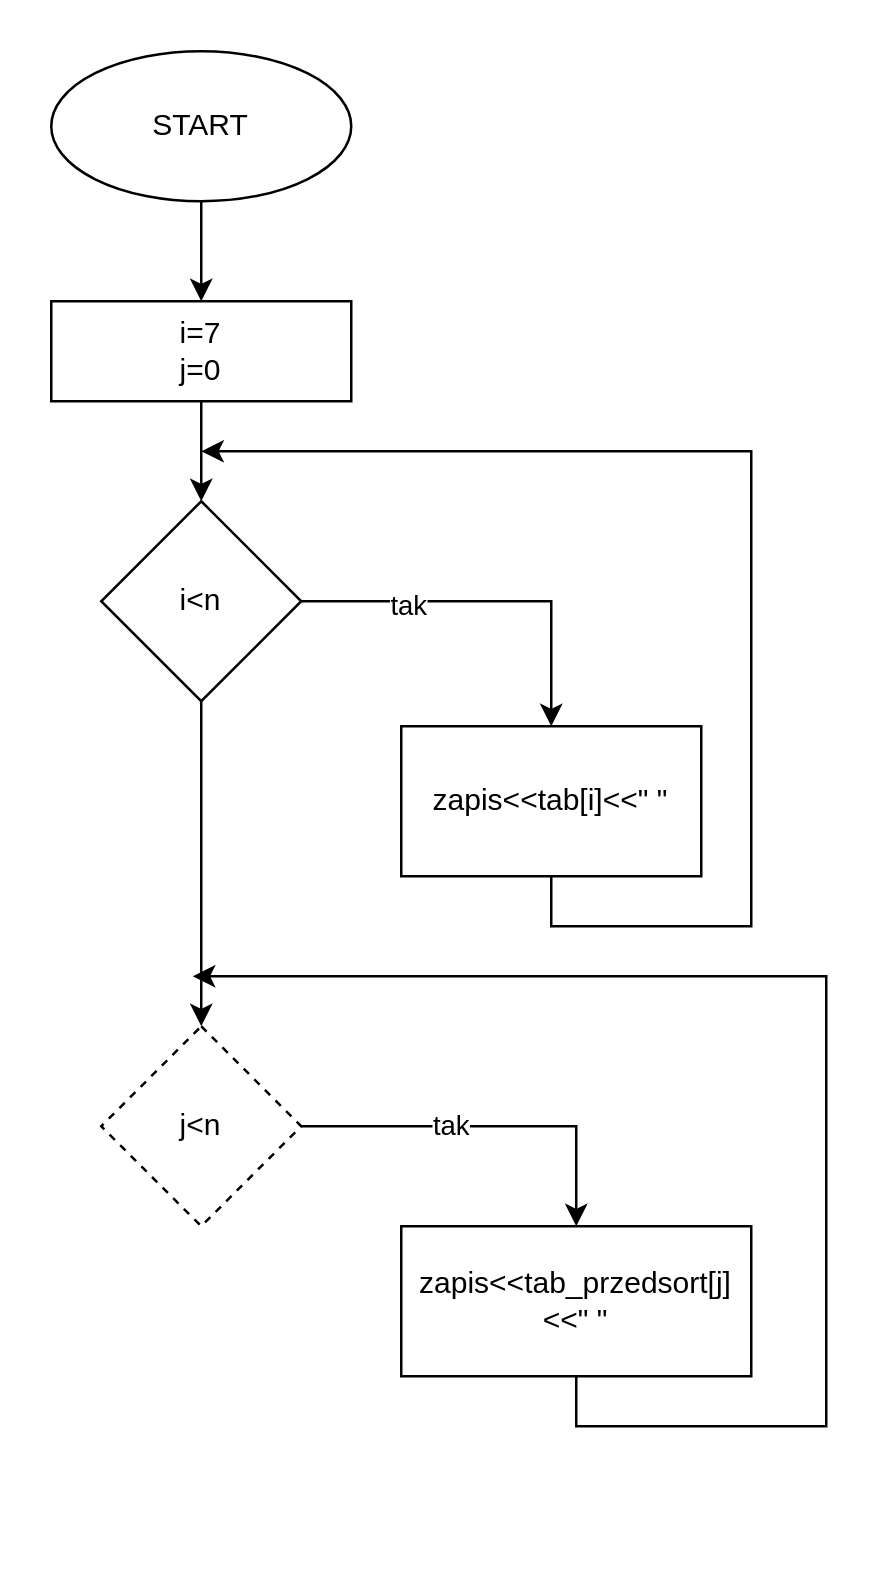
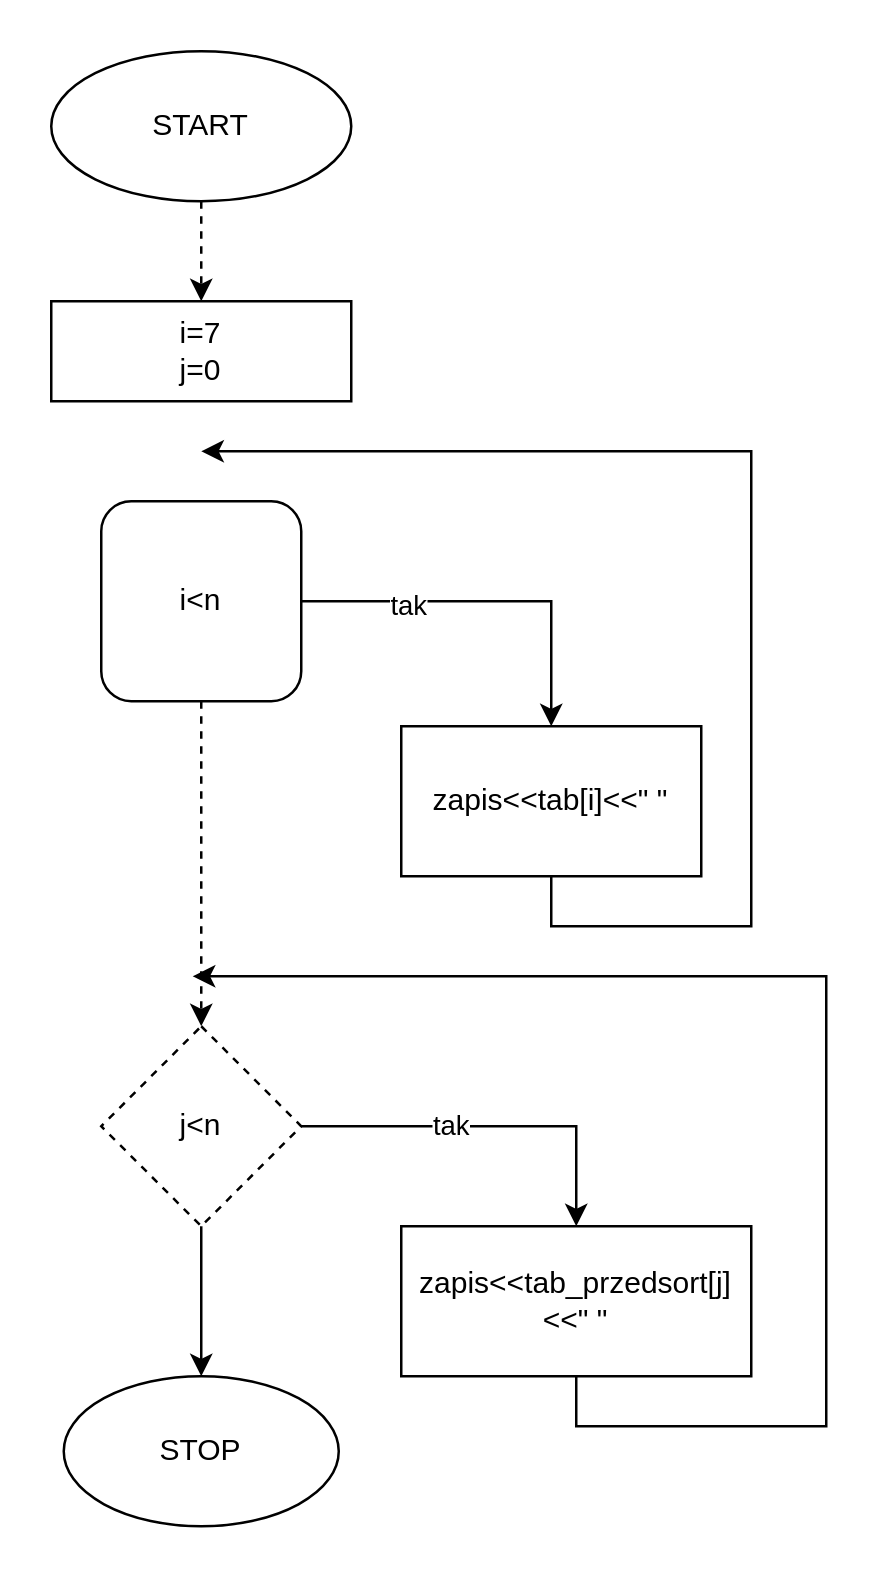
(201, 242) -> (201, 242)
(201, 443) -> none
(201, 601) -> (201, 601)
(201, 851) -> (201, 851)
none -> (201, 1293)
none -> (201, 1451)
